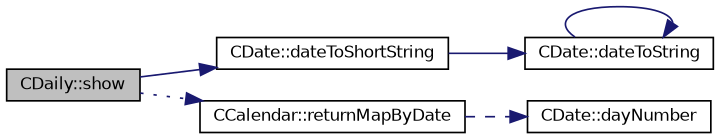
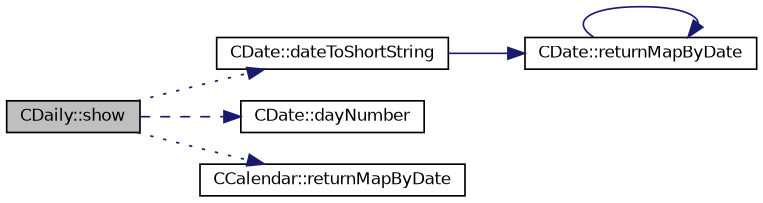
(619, 53) -> (641, 53)
(170, 73) -> (193, 87)
(487, 117) -> (182, 117)
